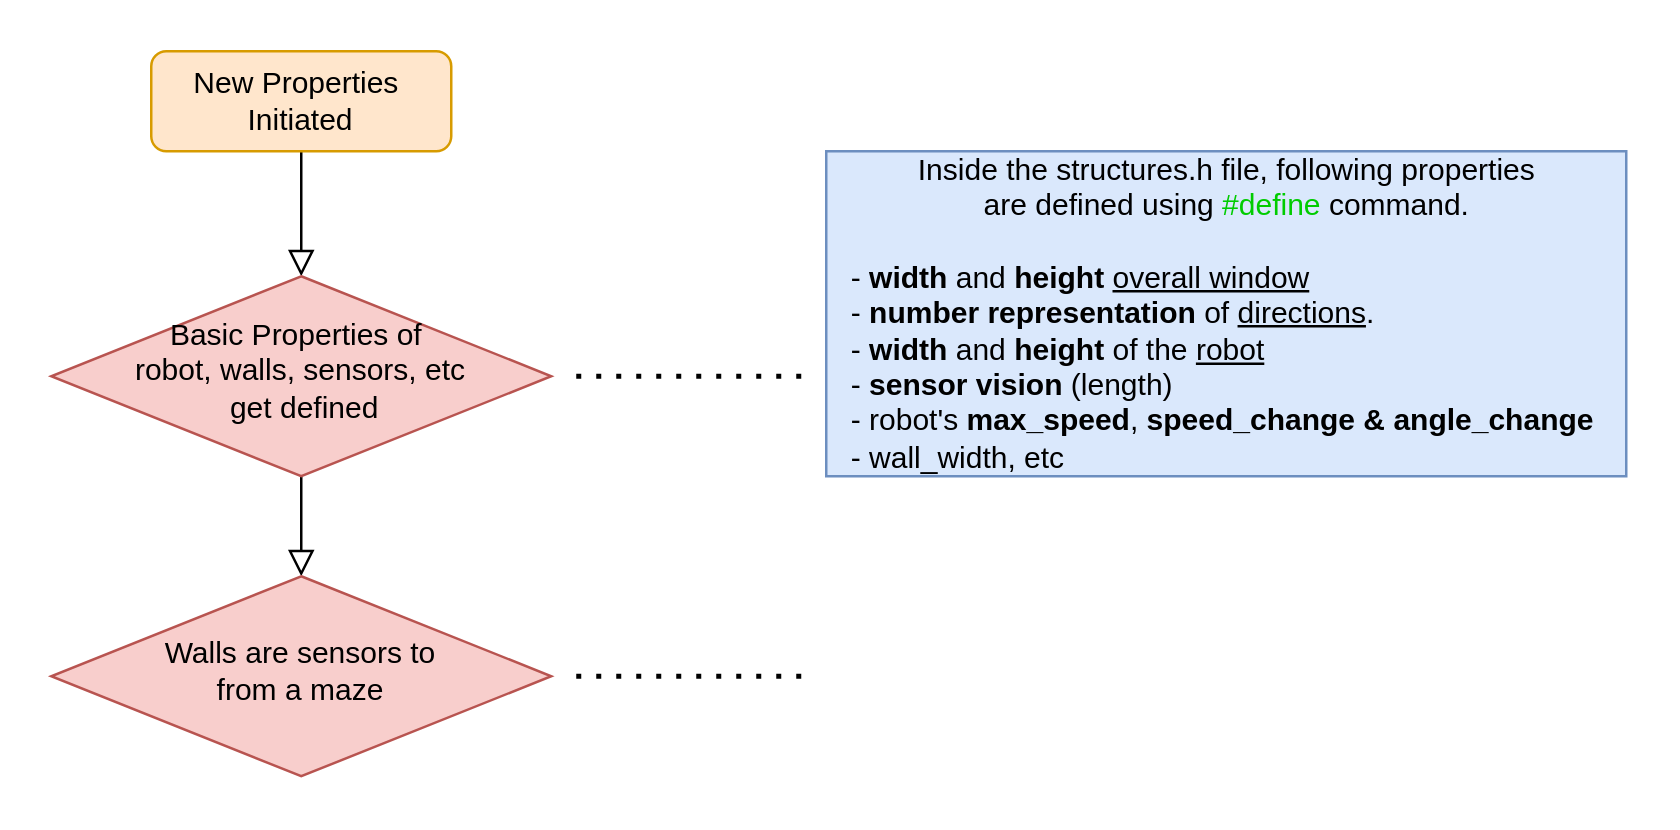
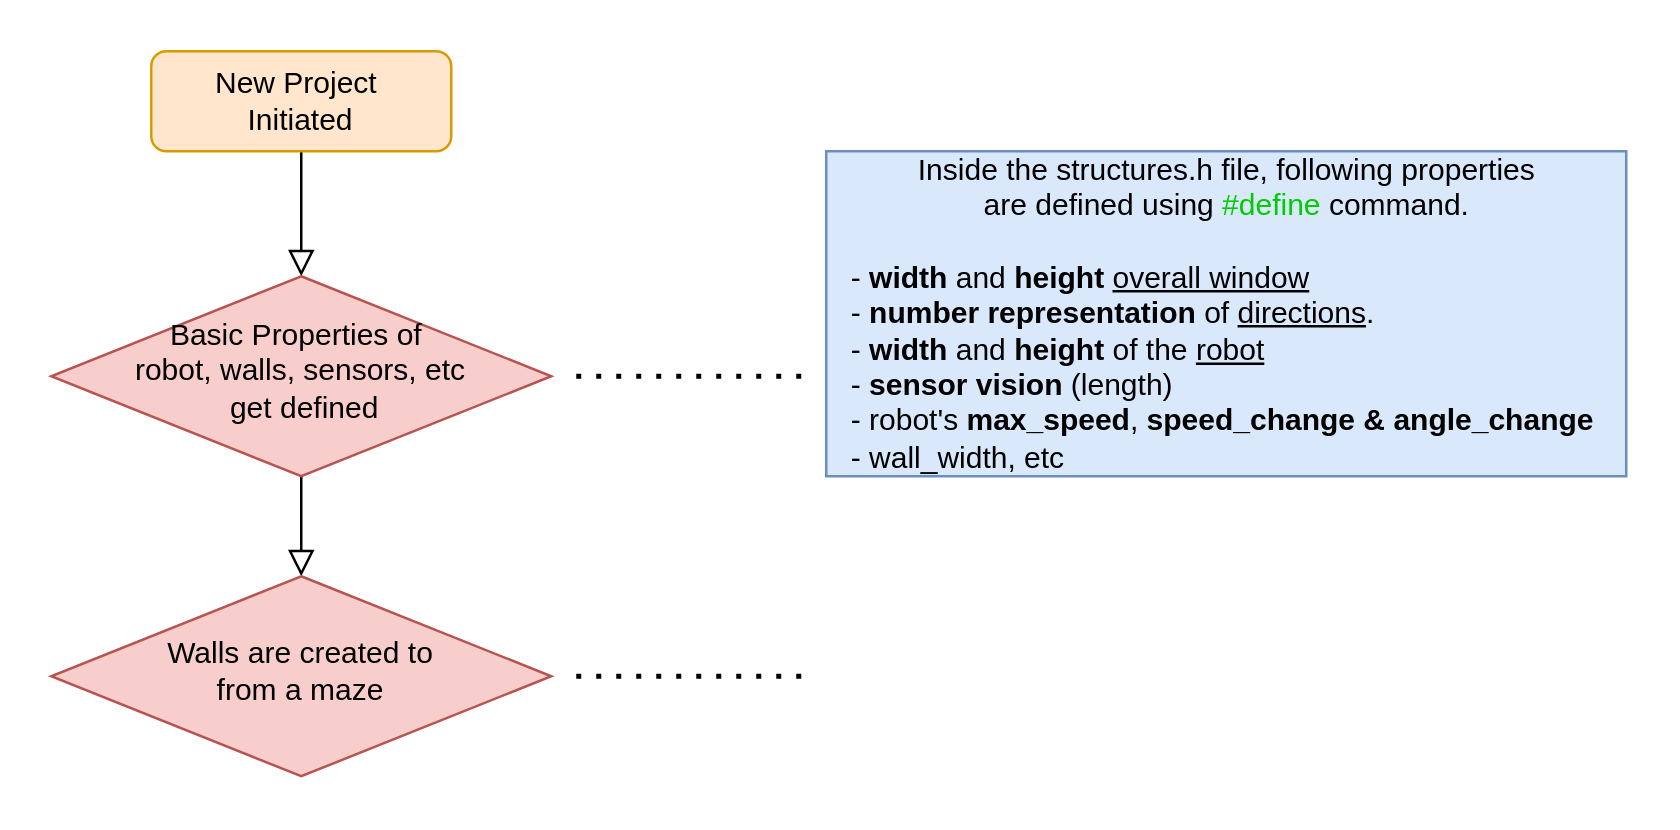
(301, 101) -> (301, 101)
(301, 671) -> (301, 671)
